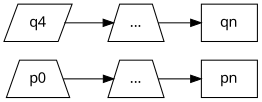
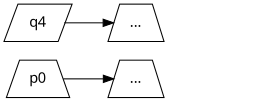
(229, 23) -> none
(229, 79) -> none
